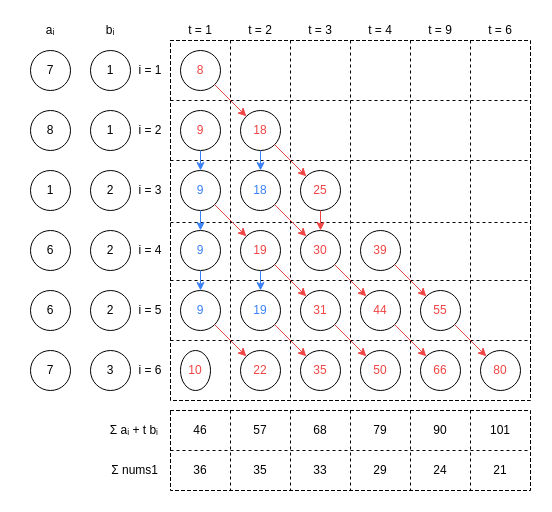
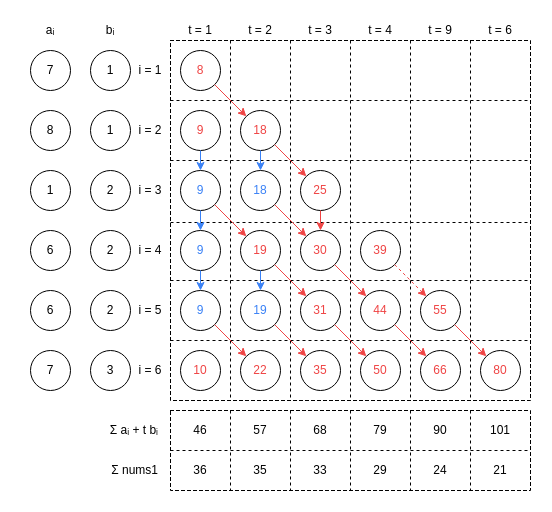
(408, 278) -> (408, 278)
(196, 371) -> (201, 371)
